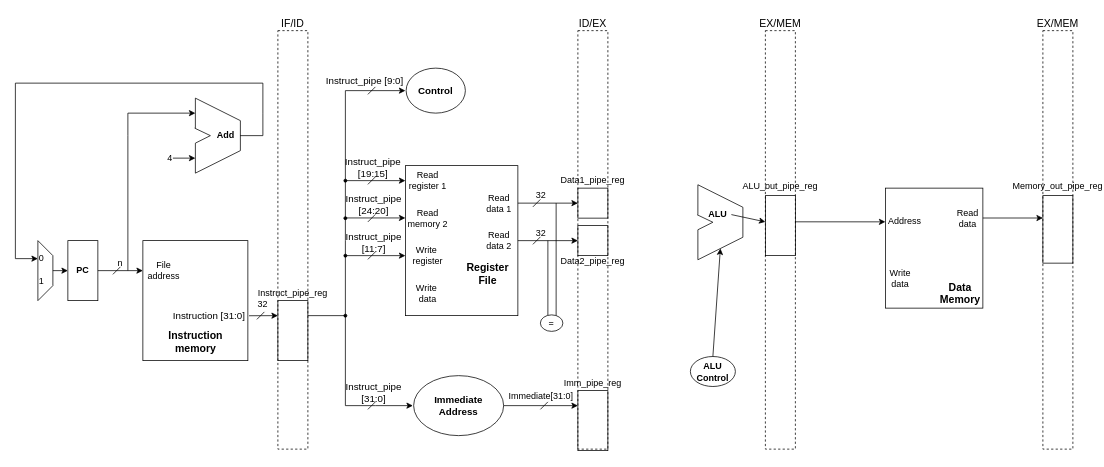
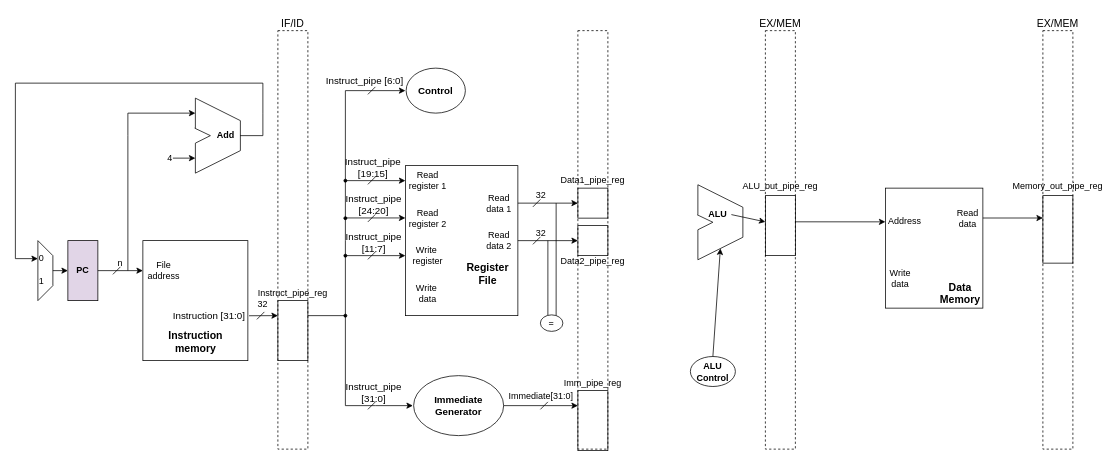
(593, 23) -> none
(365, 80) -> (365, 80)
(428, 218) -> (428, 218)
(83, 270) -> (83, 270)
(459, 405) -> (459, 405)
